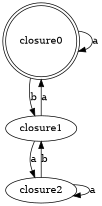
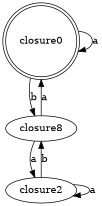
(41, 129) -> (41, 129)
